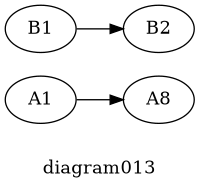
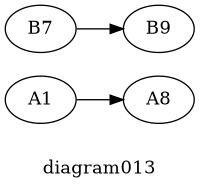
(41, 29) -> (41, 29)
(159, 29) -> (159, 29)
